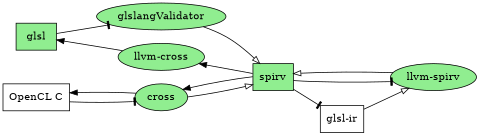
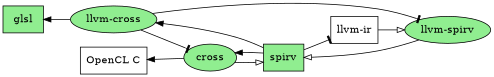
(161, 16) -> none
(341, 82) -> (285, 3)
(101, 102) -> (163, 39)
(342, 119) -> (354, 30)
